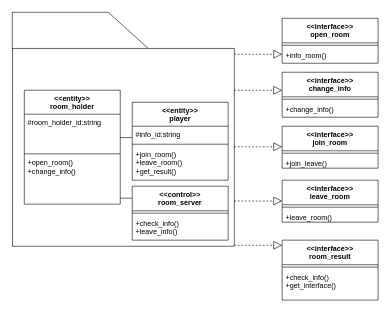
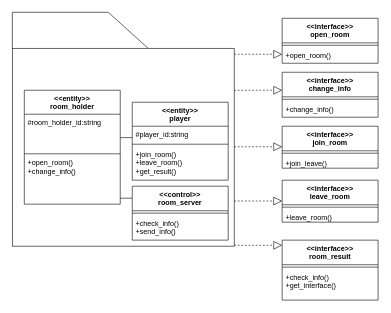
(309, 56) -> (310, 56)
(162, 134) -> (166, 134)
(161, 224) -> (161, 224)
